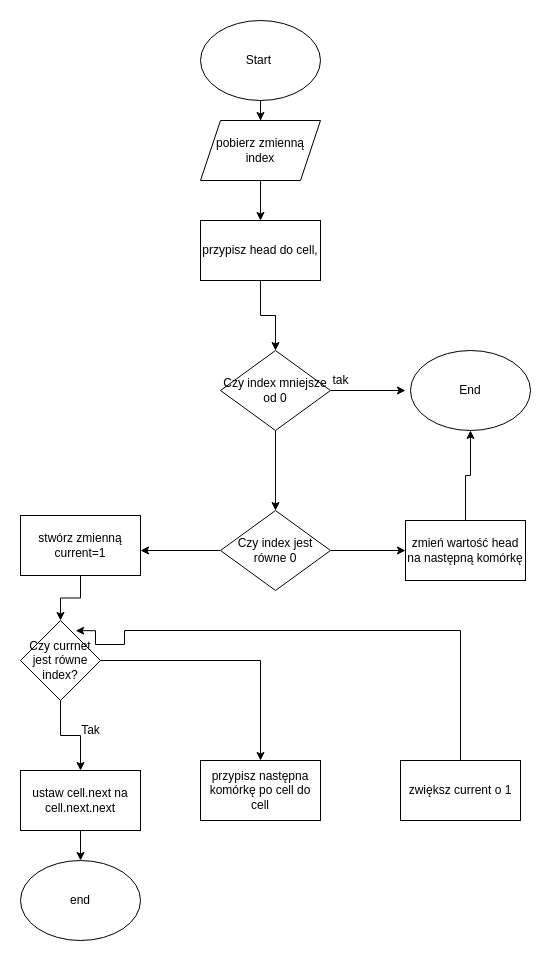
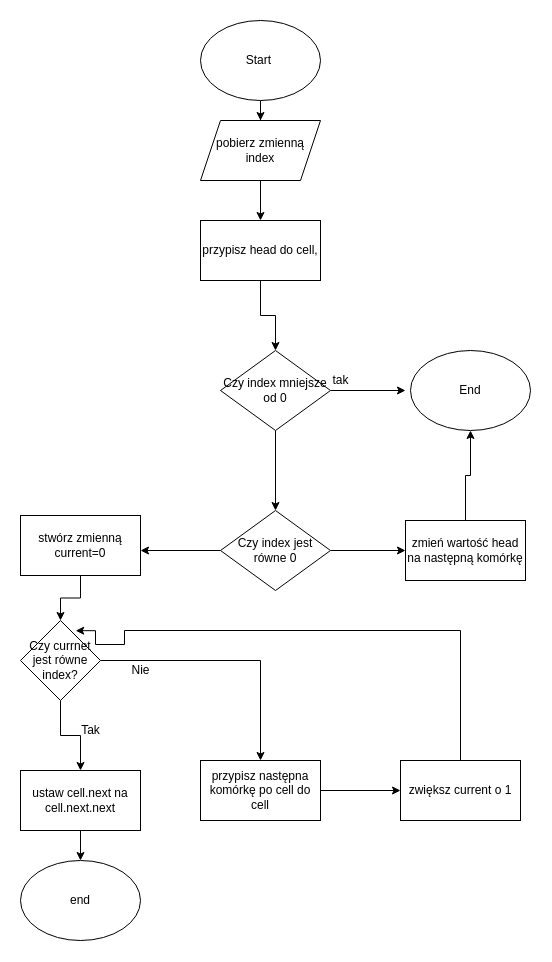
(81, 546) -> (81, 546)
none -> (141, 671)
none -> (357, 791)
